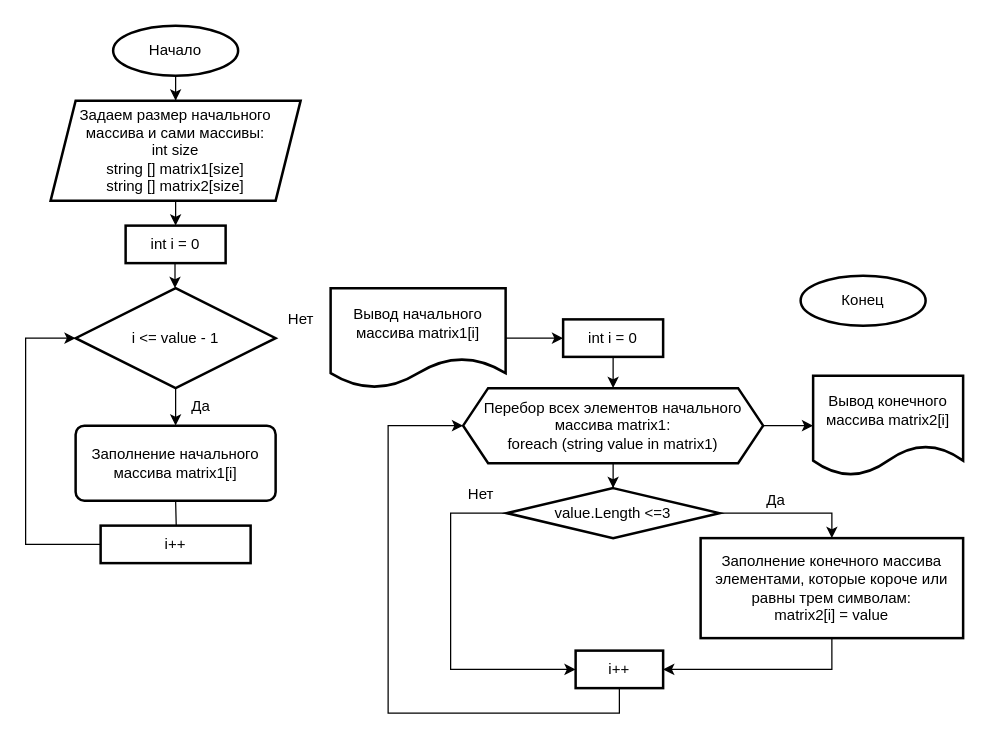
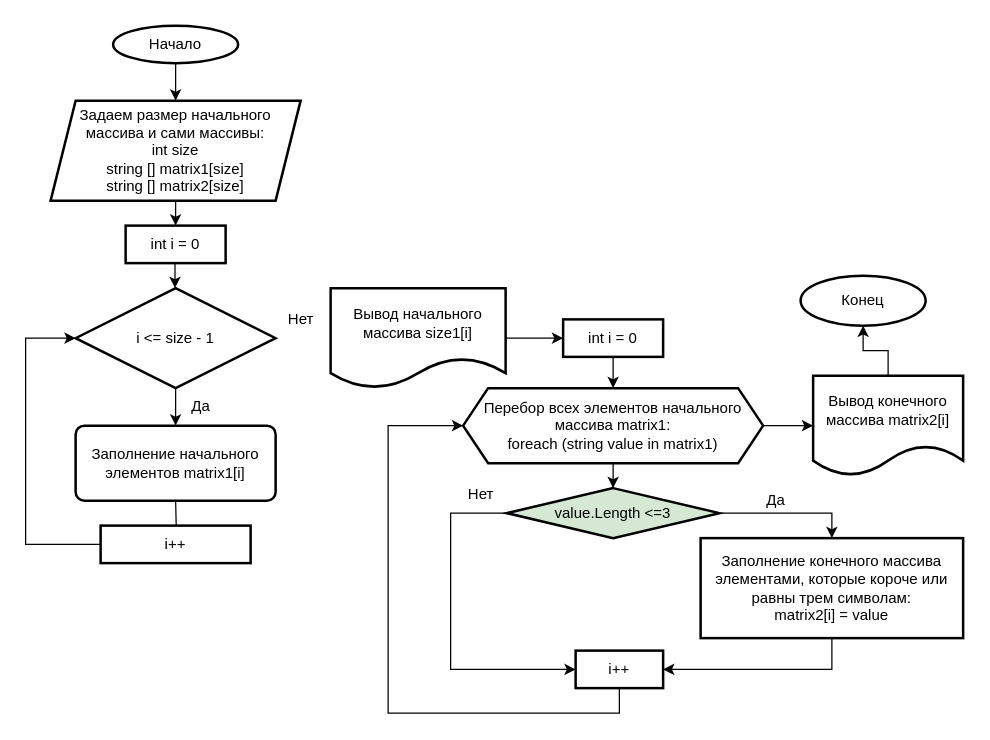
(176, 51) -> (176, 44)
(418, 323) -> (418, 323)
(176, 338) -> (176, 338)
none -> (879, 351)
(176, 463) -> (176, 463)
(613, 513) -> (613, 513)
